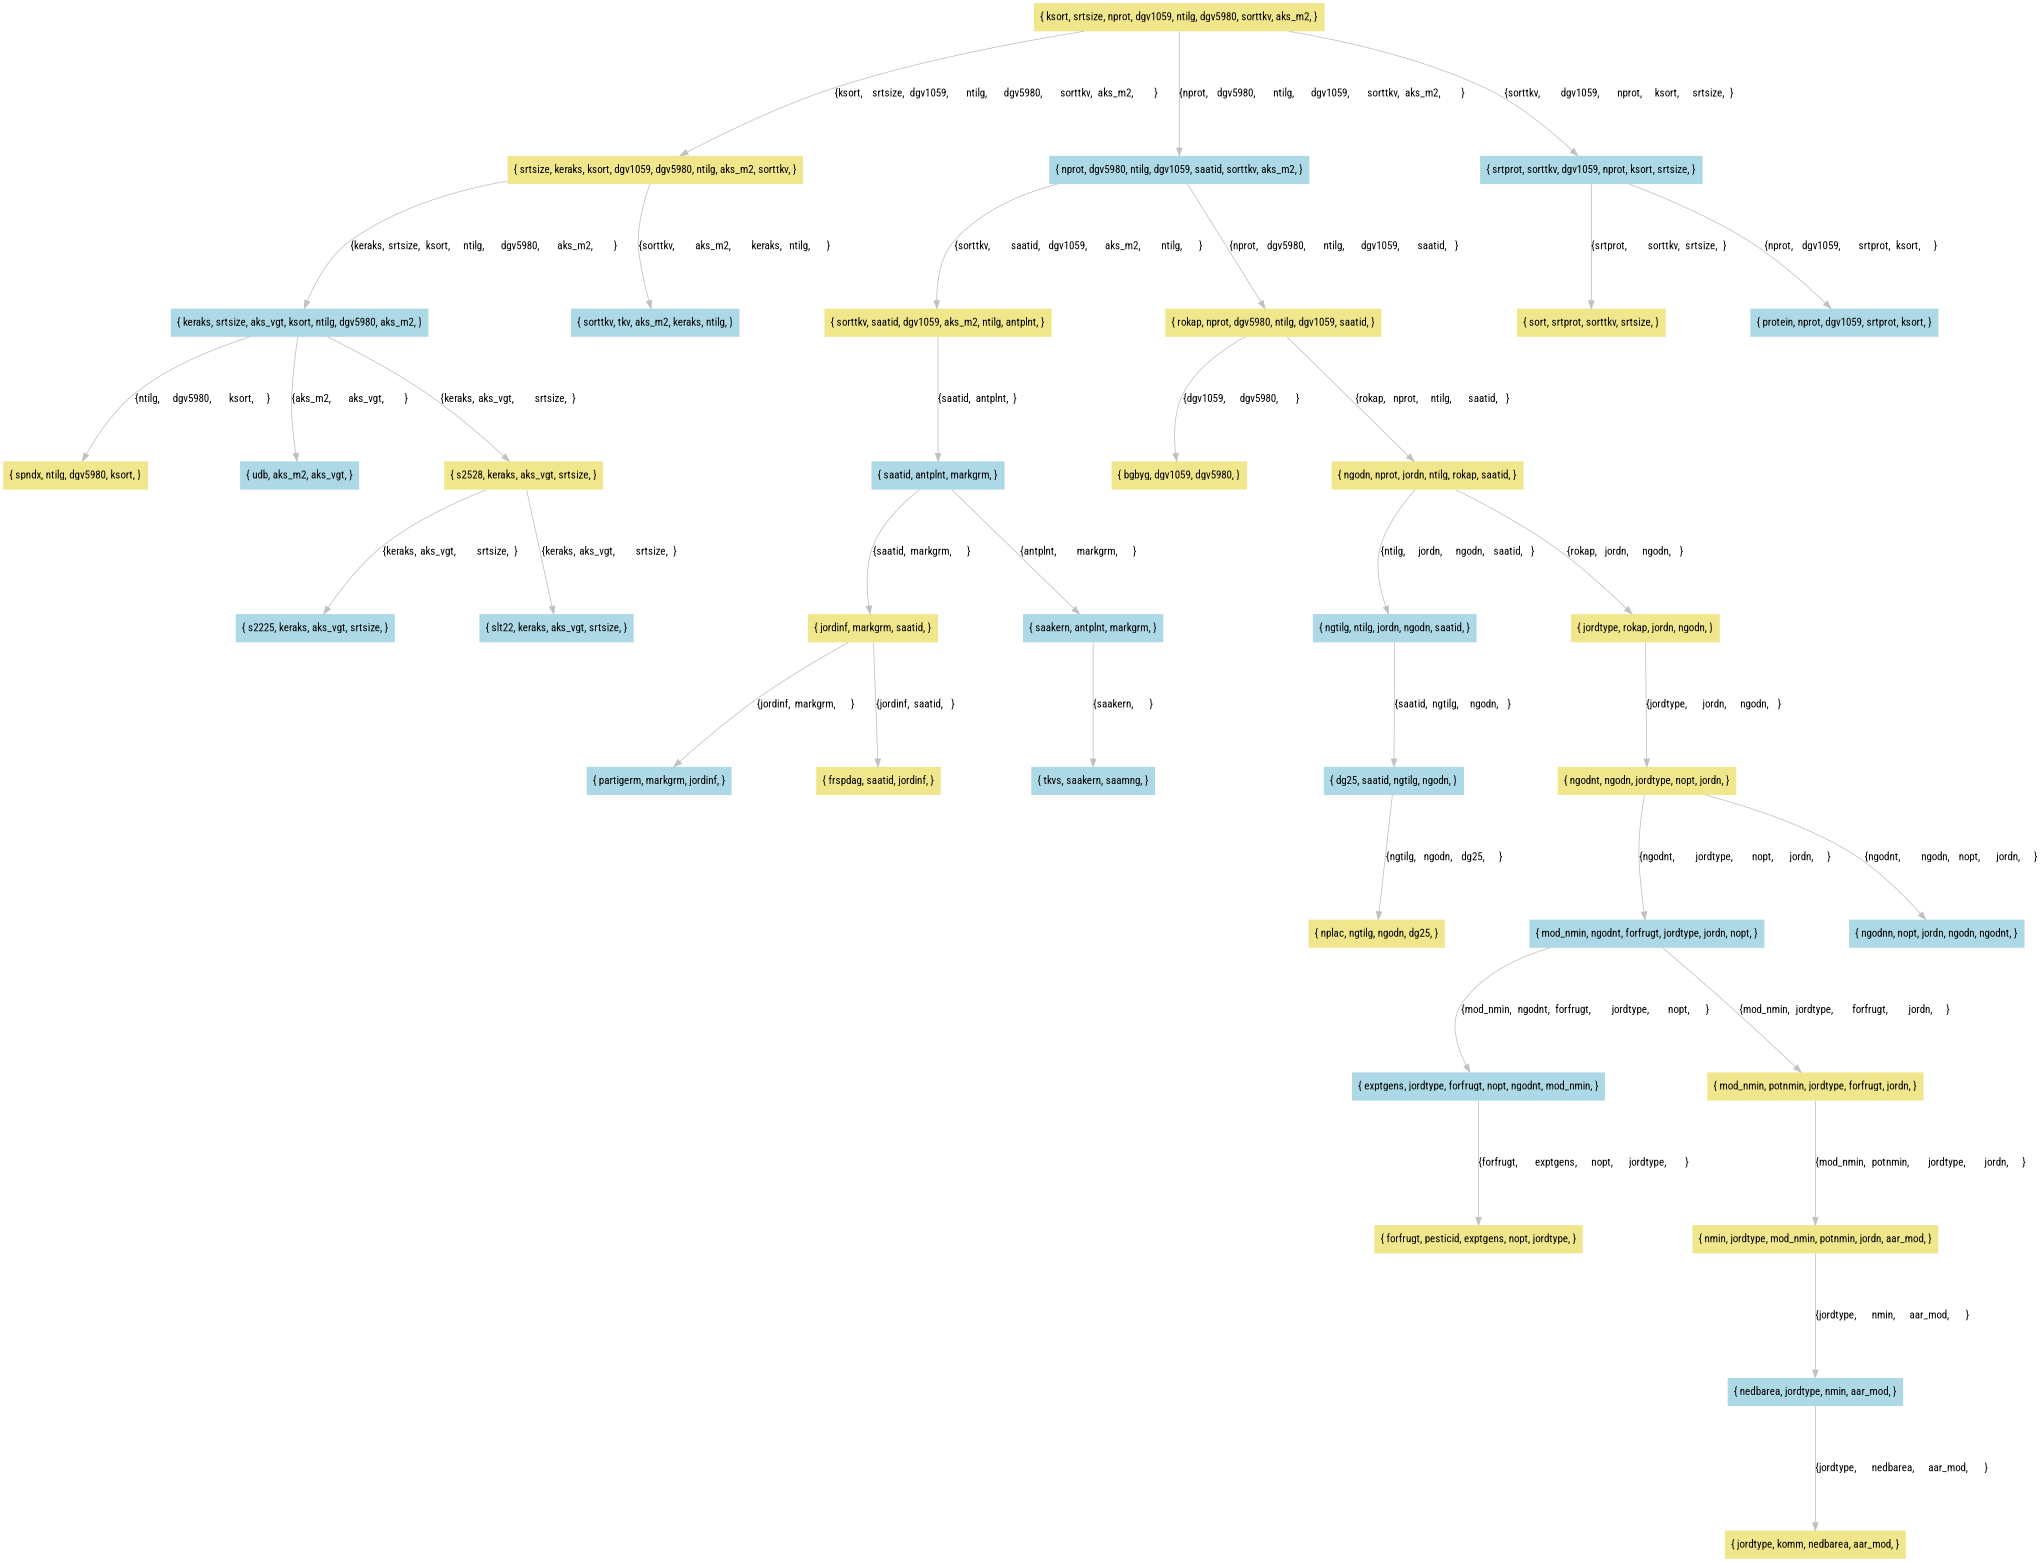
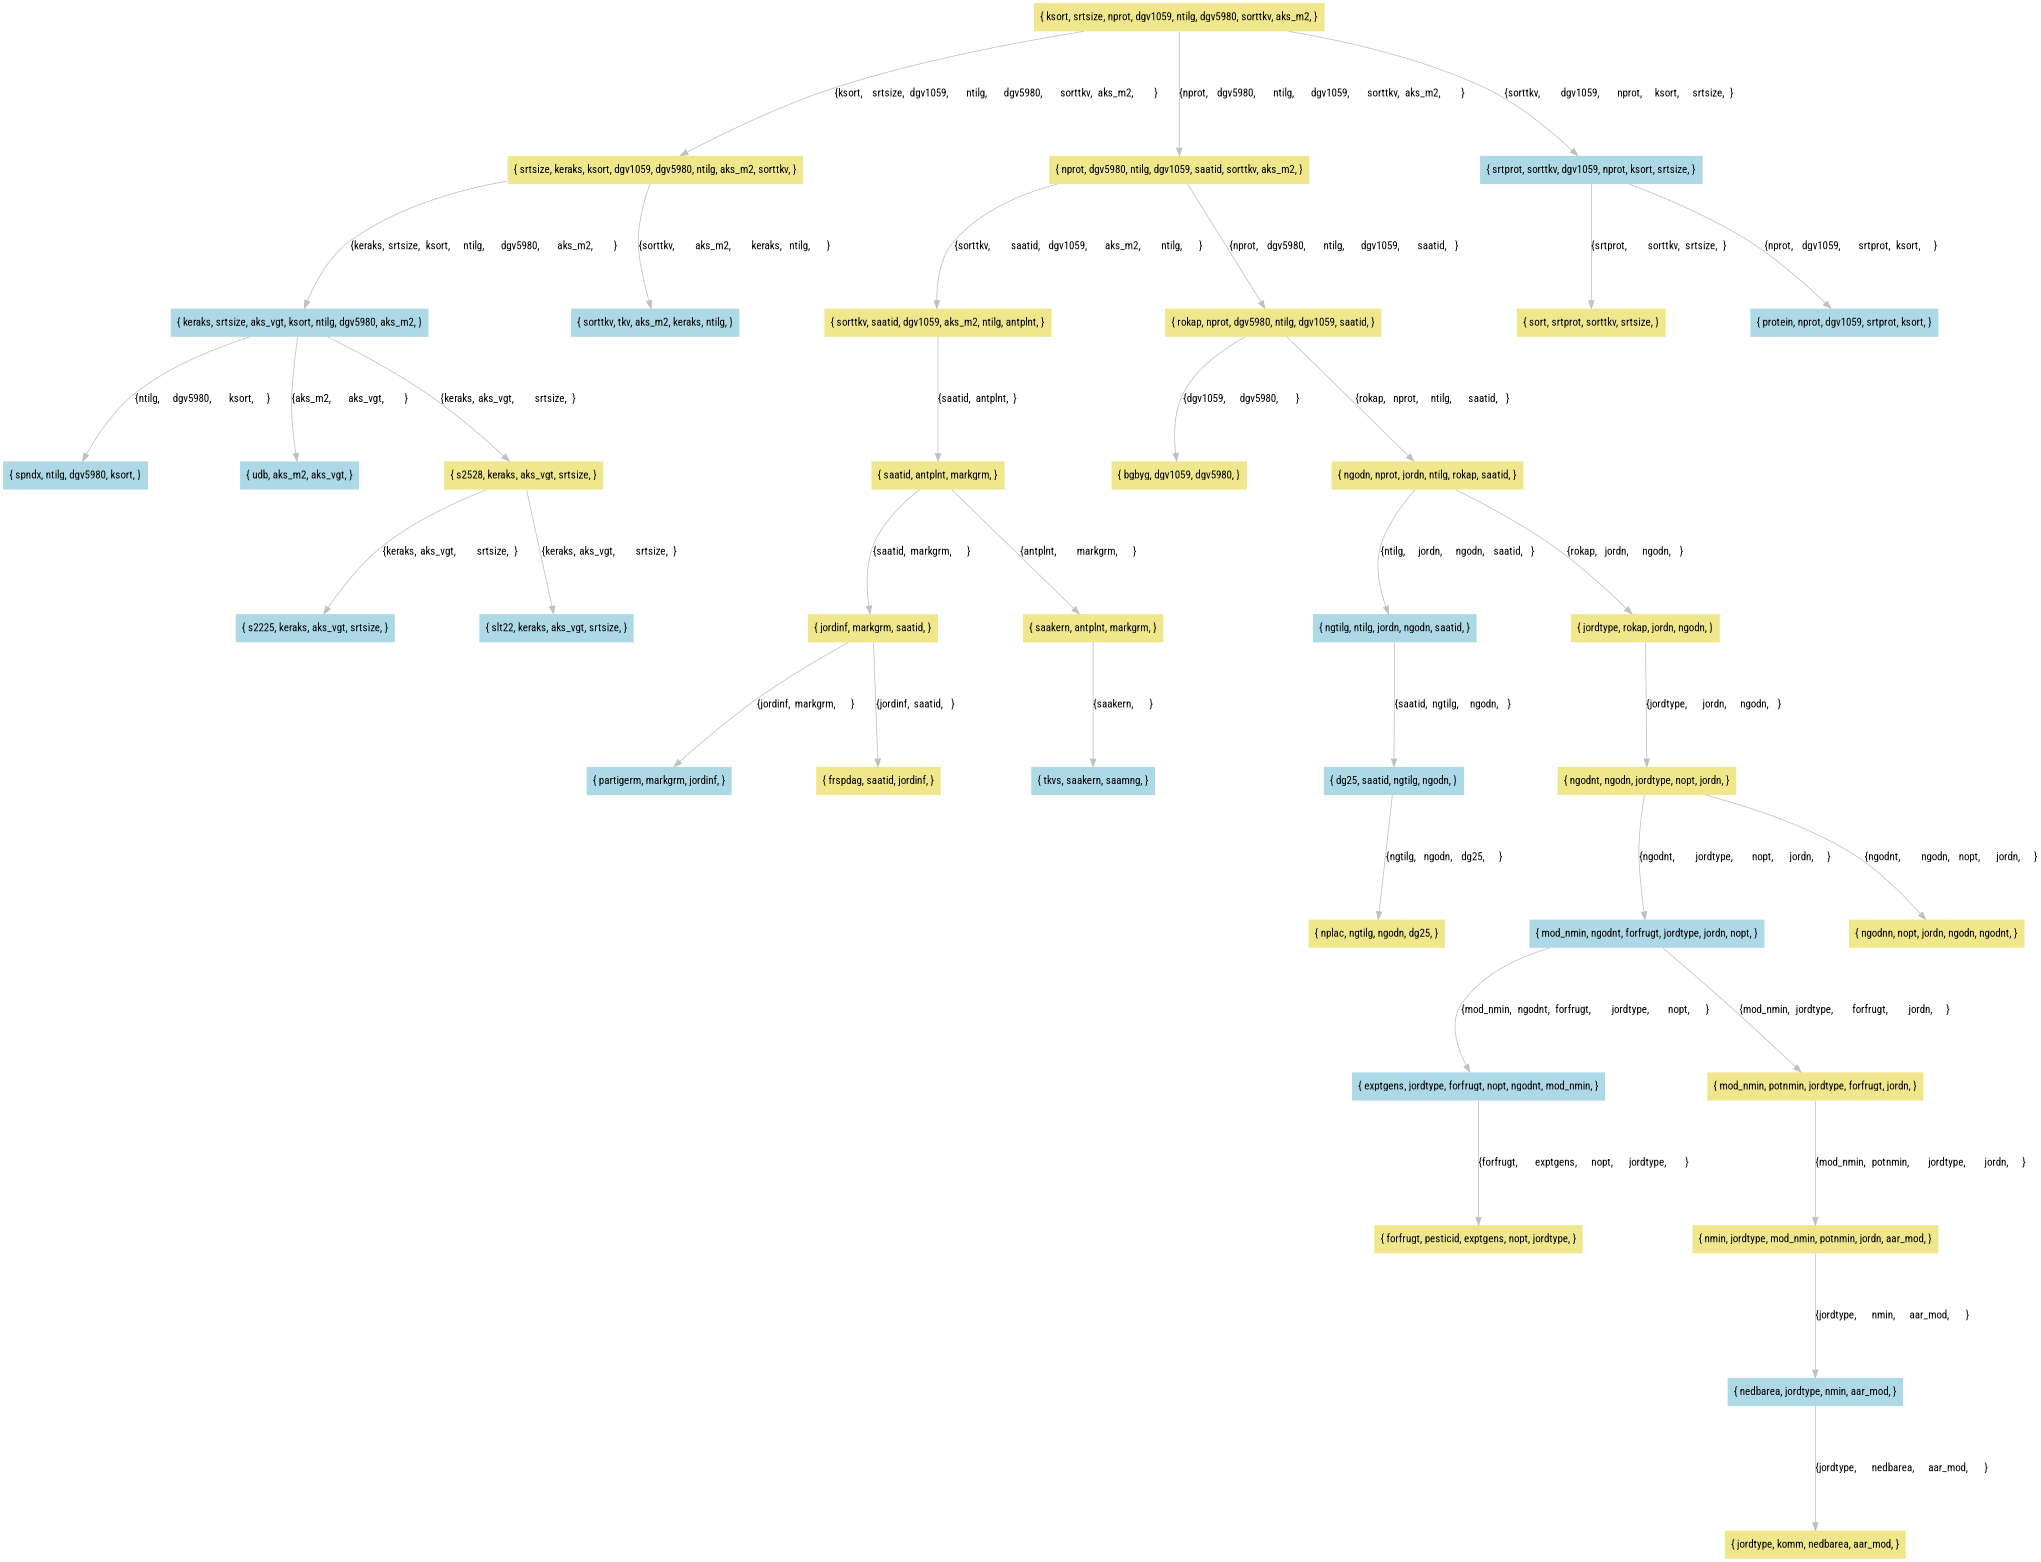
(1179, 170) -> (1179, 170)
(76, 475) -> (76, 475)
(938, 475) -> (938, 475)
(1093, 628) -> (1093, 628)
(1937, 934) -> (1937, 934)
